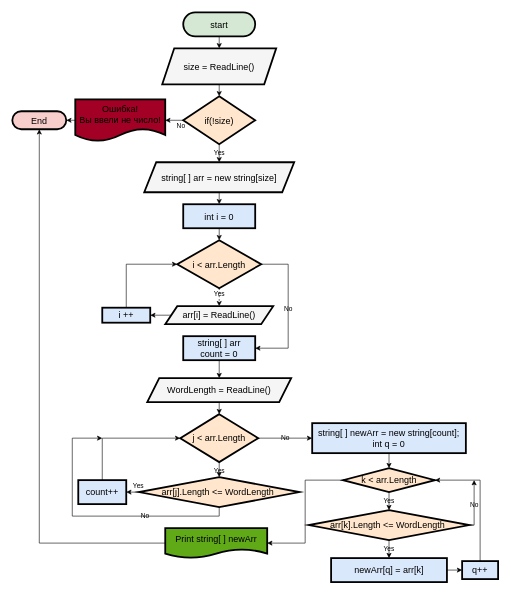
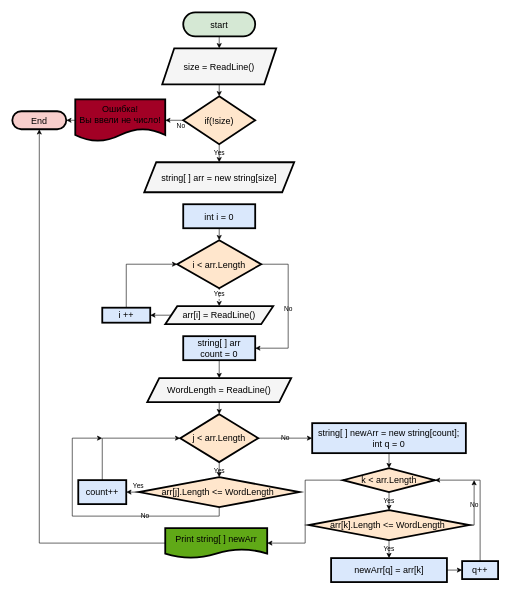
(219, 198) -> none
